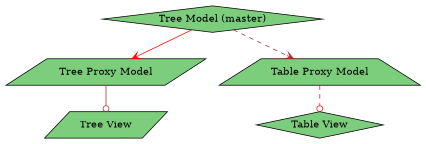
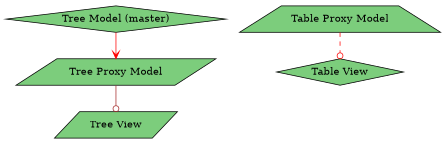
(260, 43) -> none
